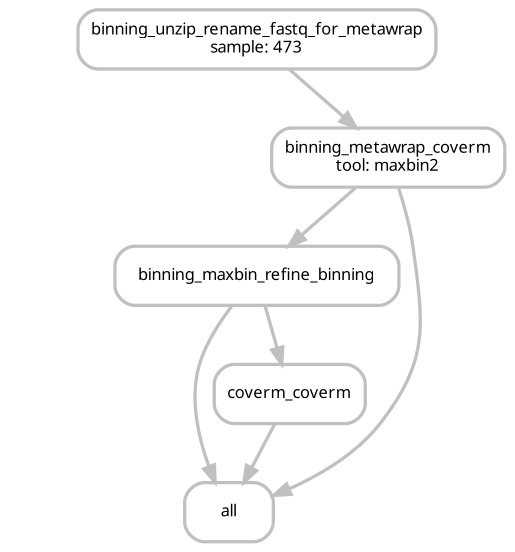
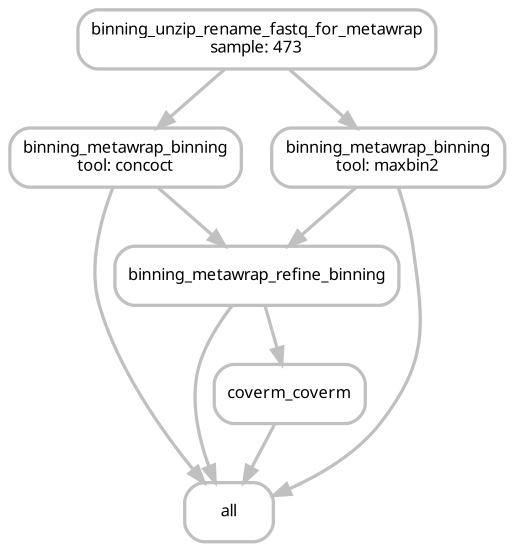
none -> (126, 158)
(388, 158) -> (388, 158)
(257, 276) -> (257, 276)
